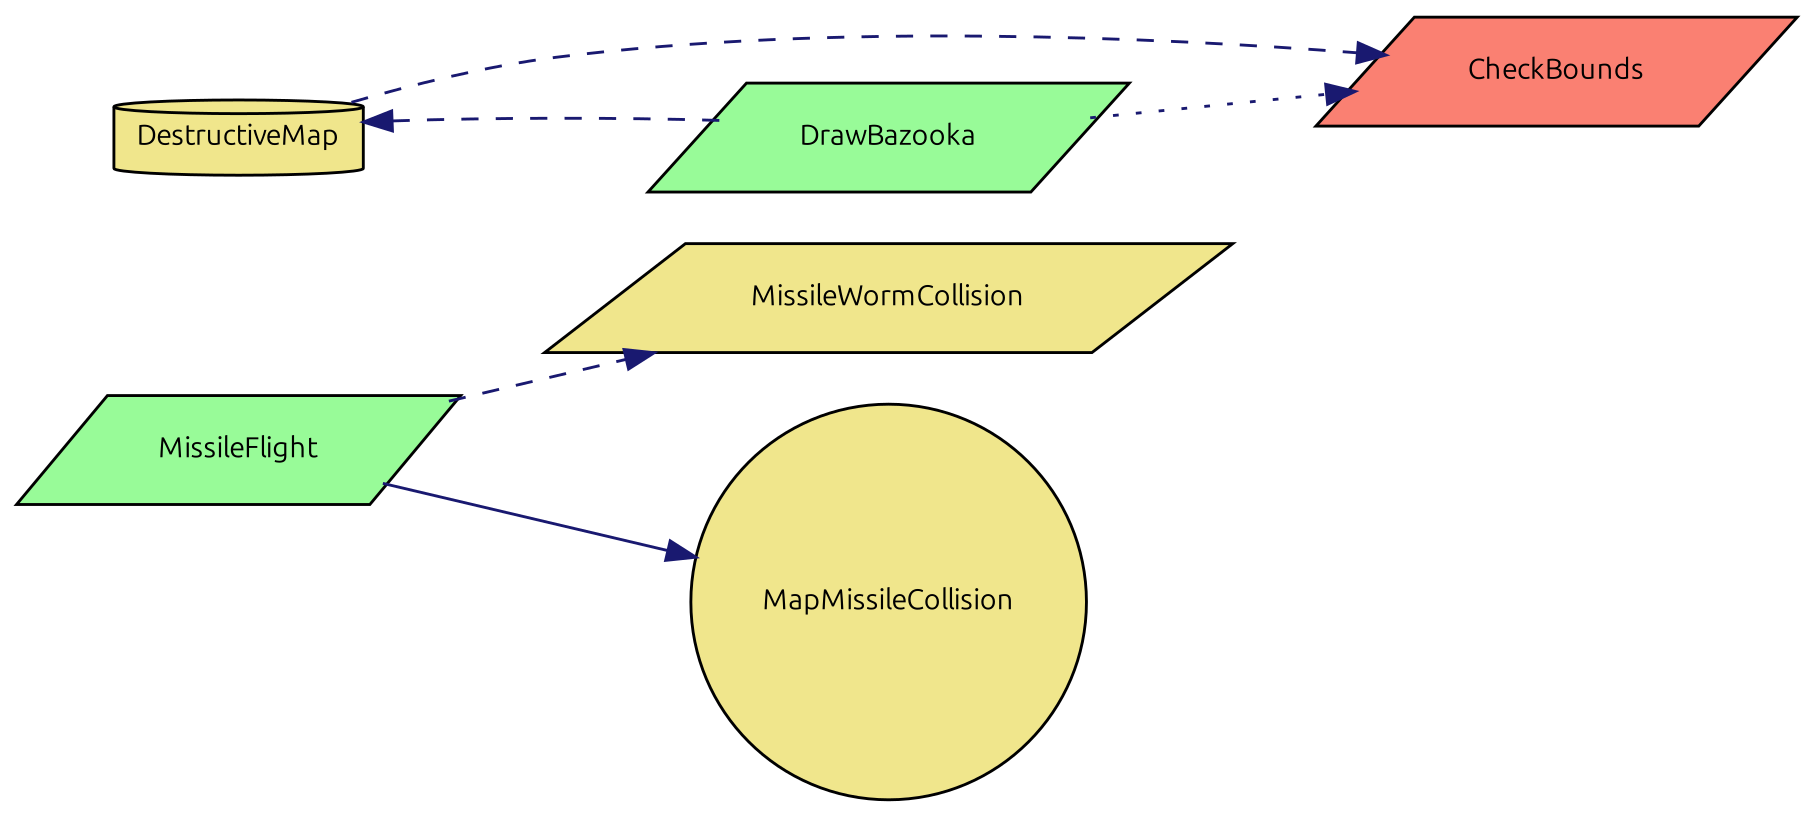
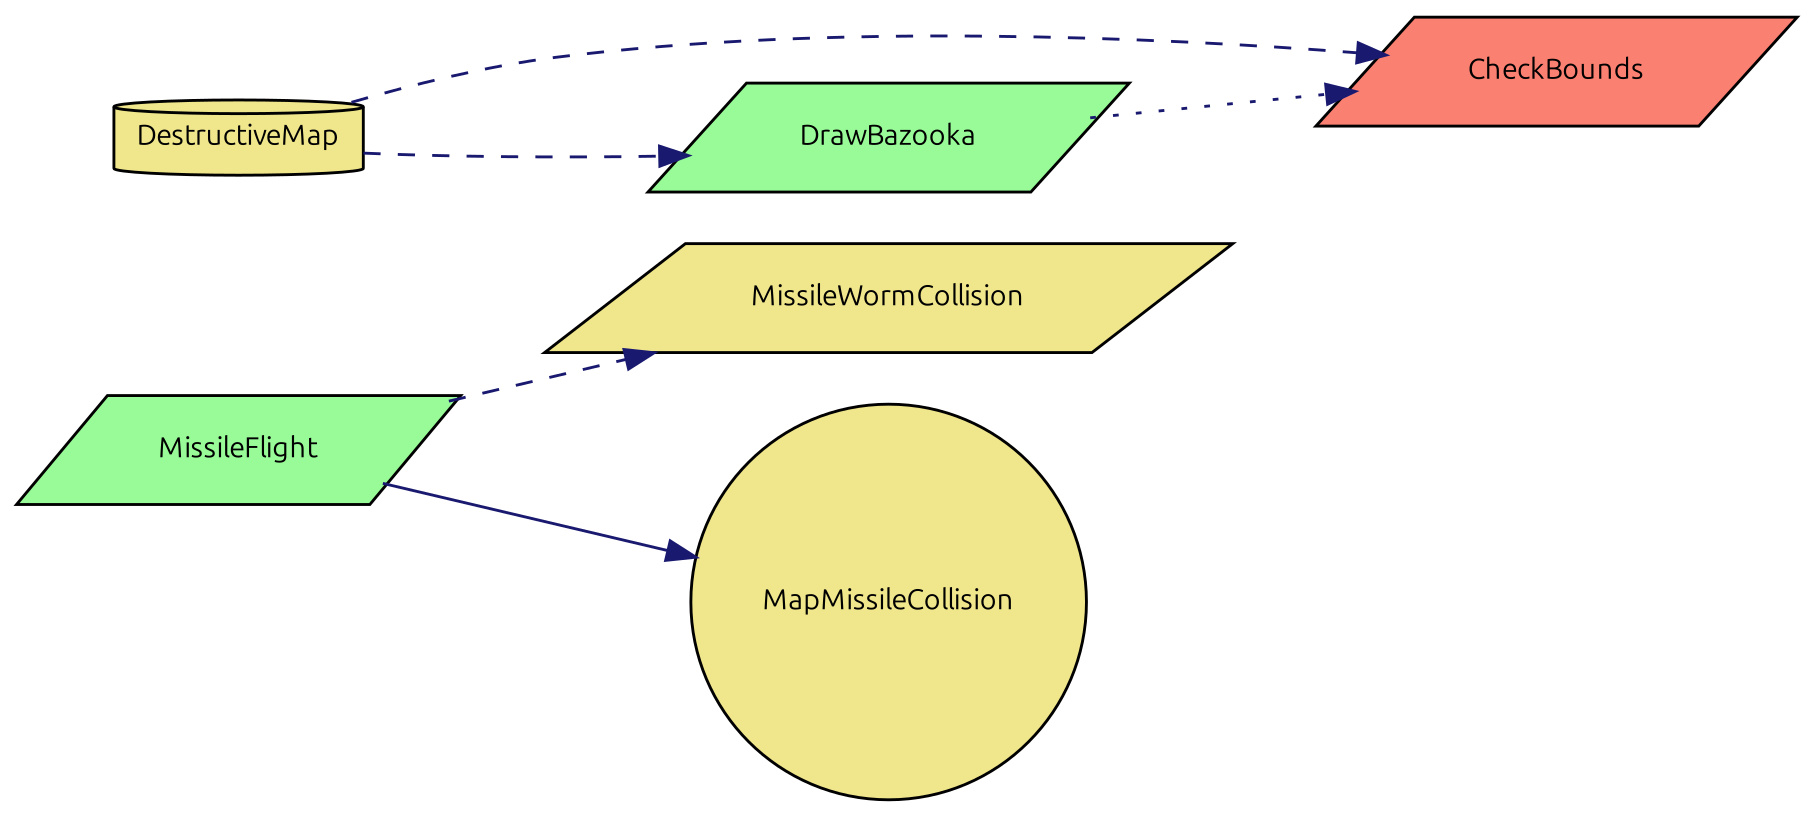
(556, 118) -> (511, 157)
